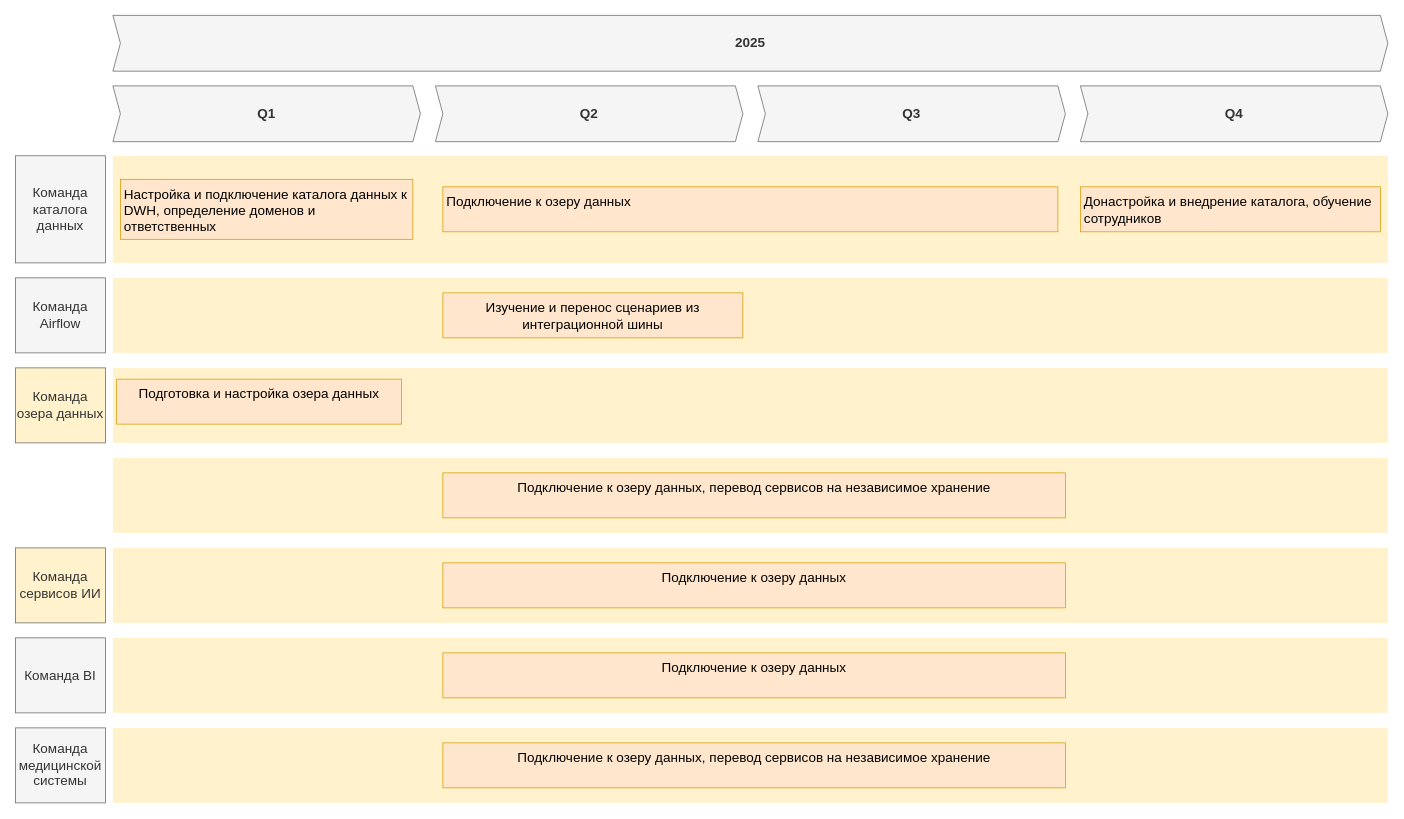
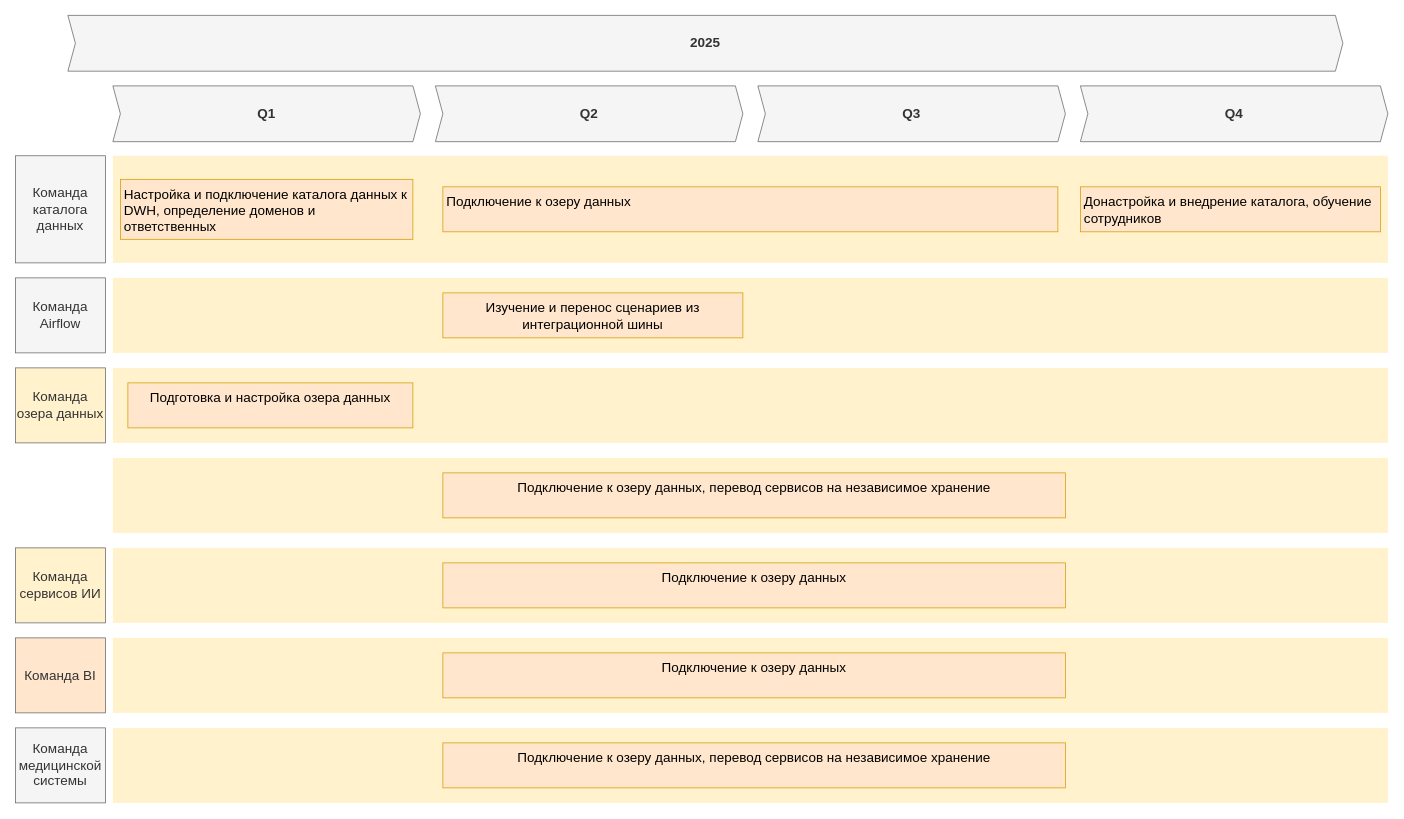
(750, 43) -> (705, 43)
(259, 402) -> (270, 405)
(60, 675) -> (60, 675)
